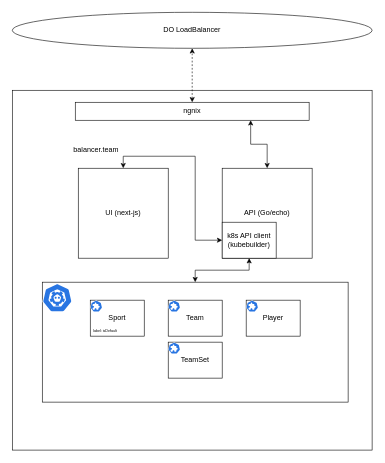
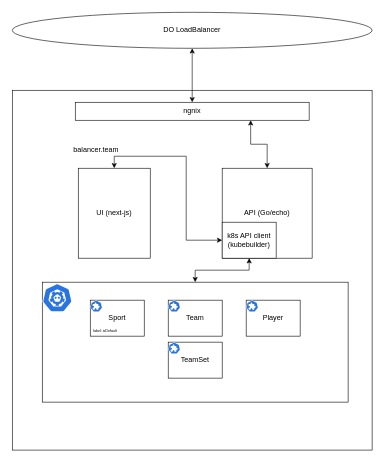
(192, 76) -> (192, 76)
(123, 213) -> (114, 213)
